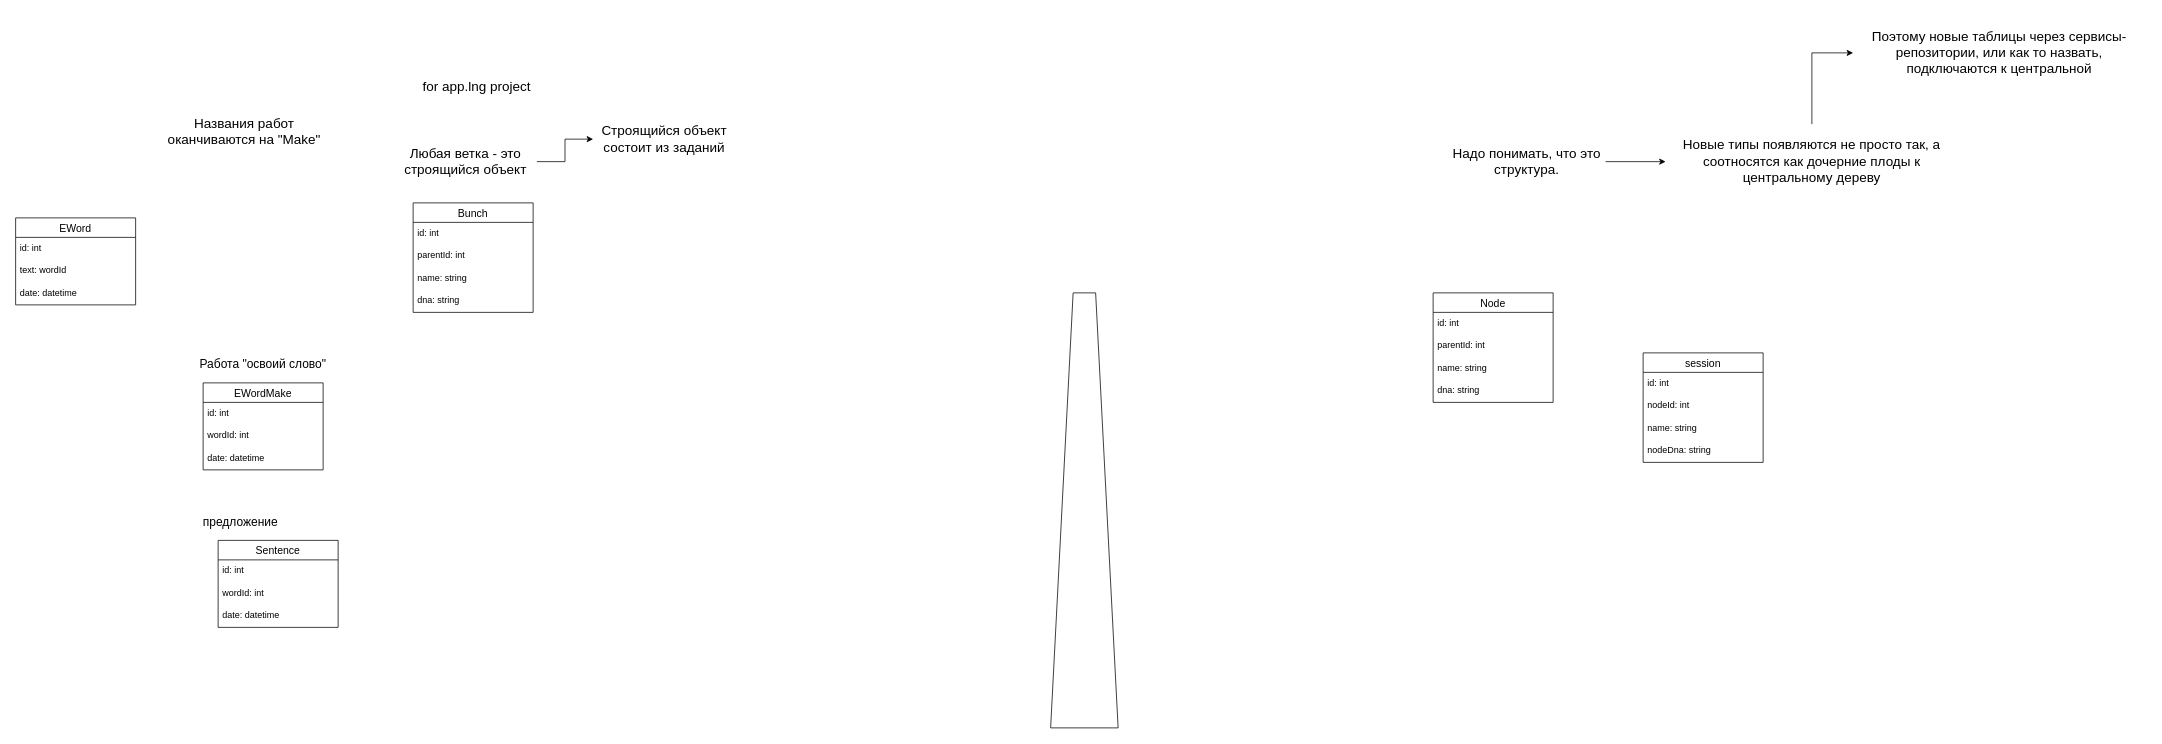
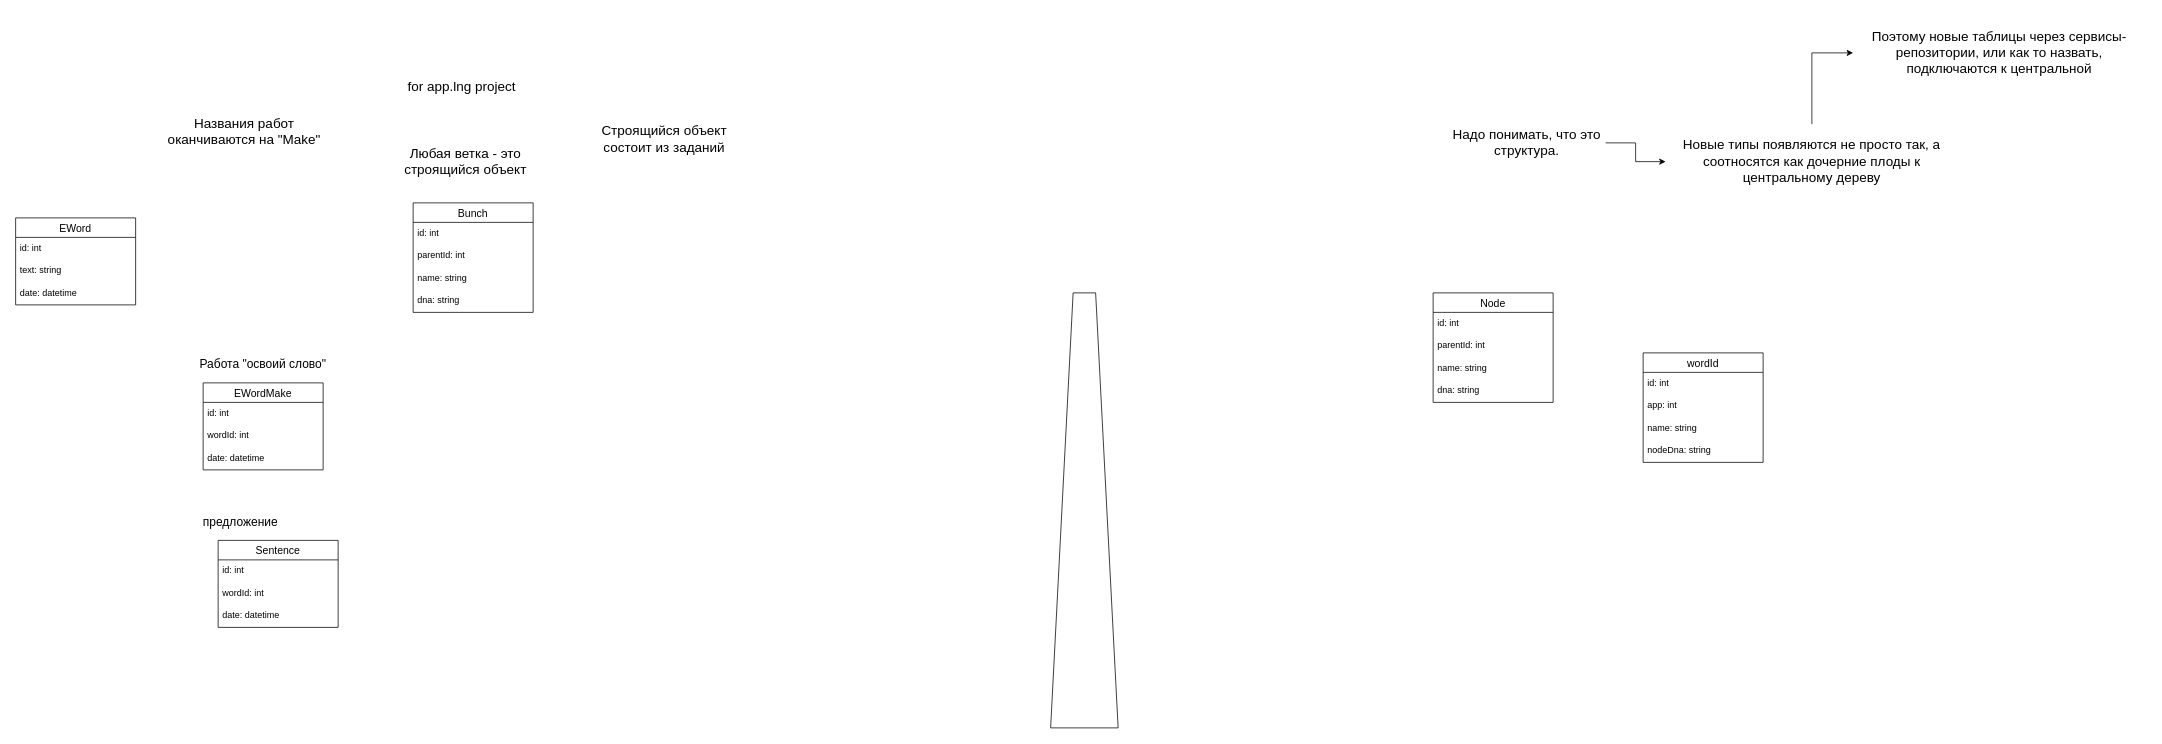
(477, 87) -> (462, 87)
(552, 162) -> none
(1527, 162) -> (1527, 143)
(47, 270) -> (46, 270)
(1703, 363) -> (1703, 363)
(1671, 405) -> (1664, 405)
